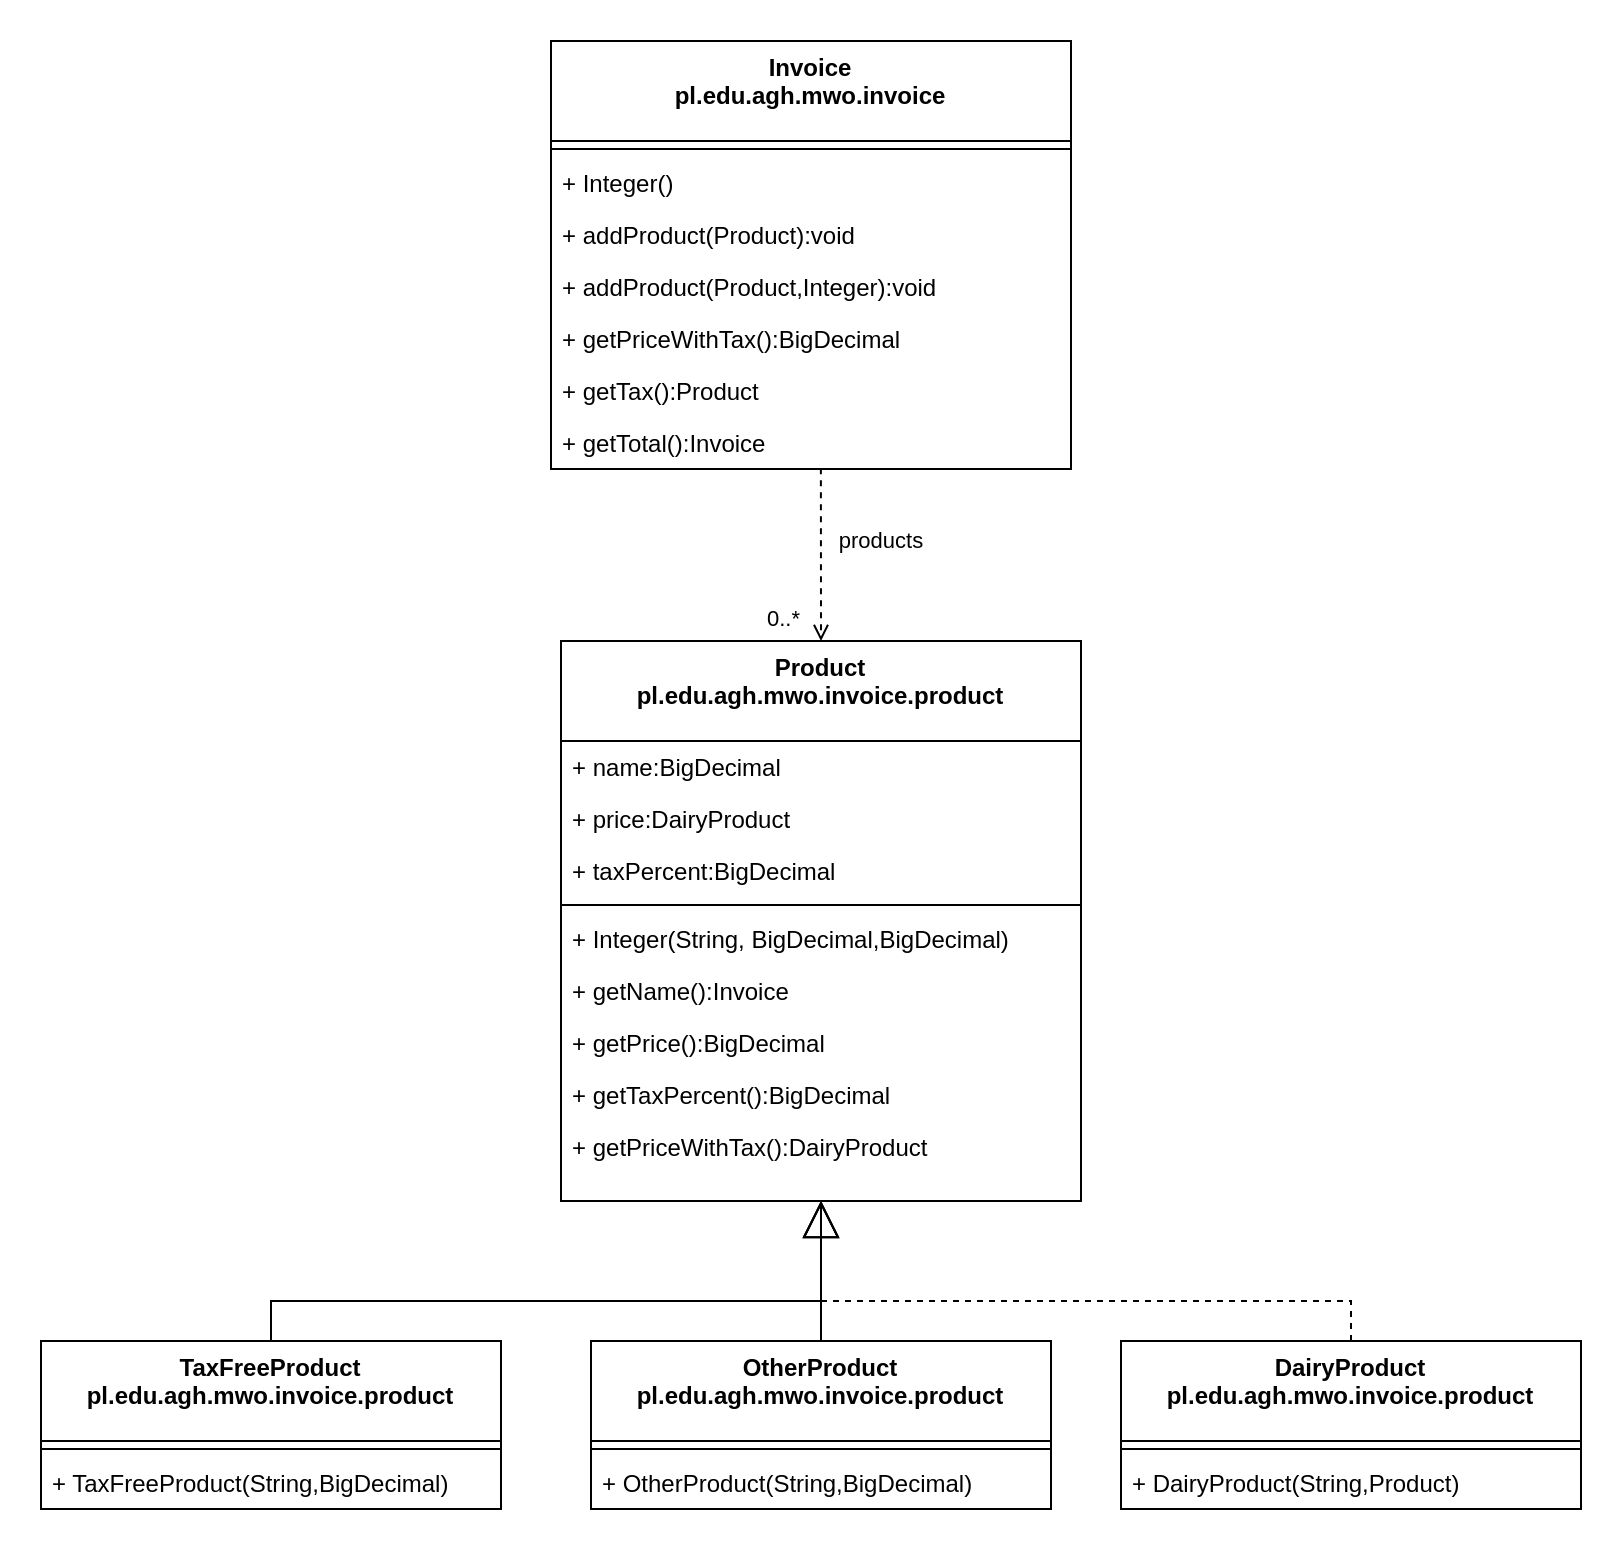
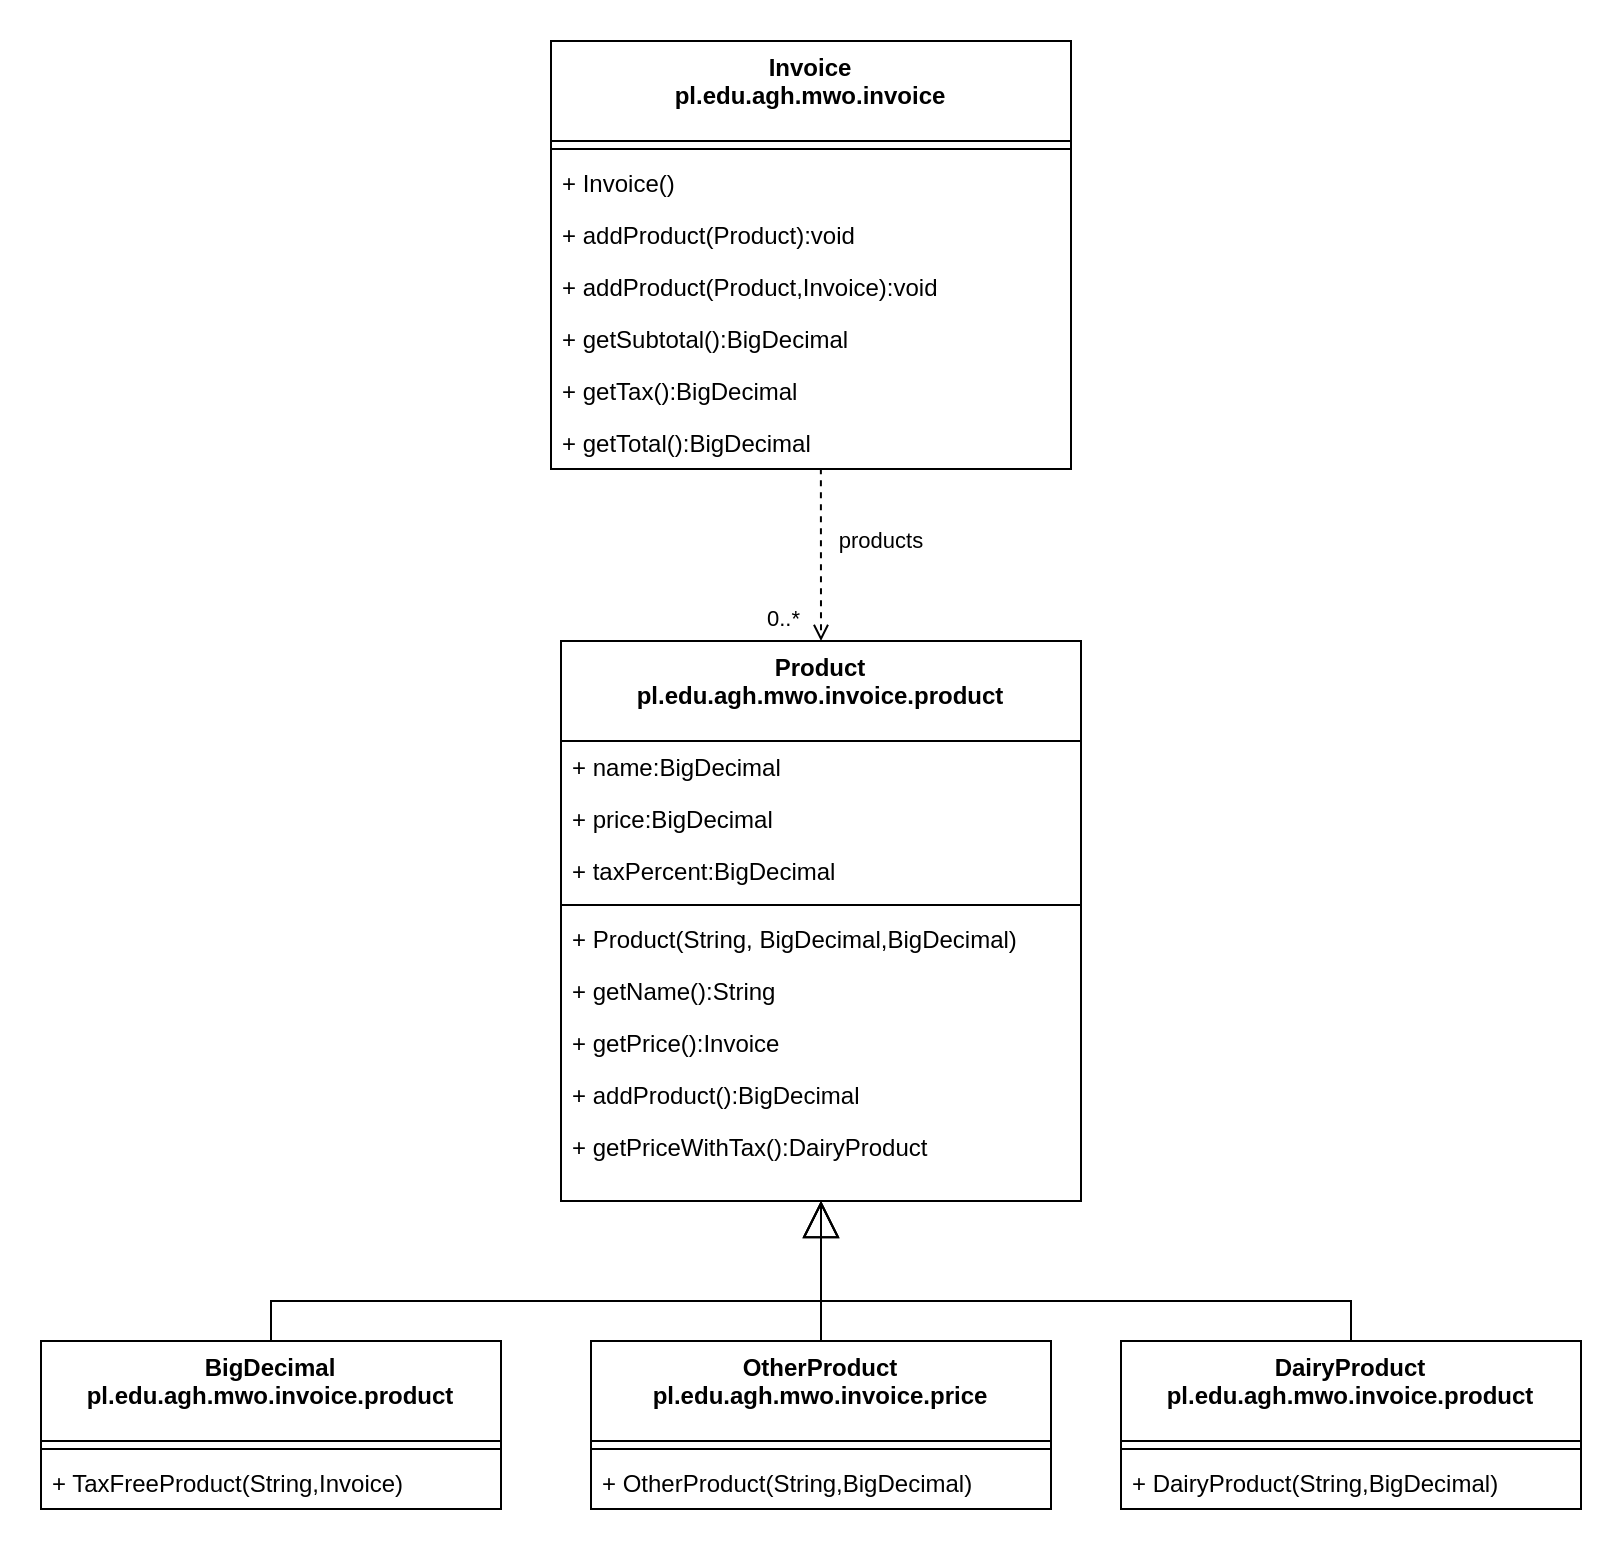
(633, 184) -> (630, 184)
(778, 288) -> (775, 288)
(742, 340) -> (718, 340)
(677, 392) -> (688, 392)
(684, 444) -> (698, 444)
(694, 820) -> (674, 820)
(806, 940) -> (806, 940)
(690, 992) -> (684, 992)
(708, 1044) -> (694, 1044)
(745, 1096) -> (724, 1096)
(1106, 1301) -> (1106, 1301)
(270, 1368) -> (270, 1368)
(820, 1368) -> (820, 1368)
(268, 1484) -> (255, 1484)
(1321, 1484) -> (1332, 1484)
